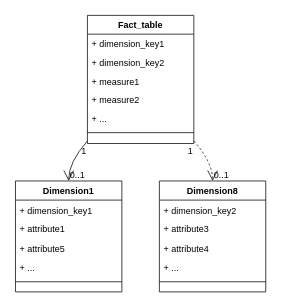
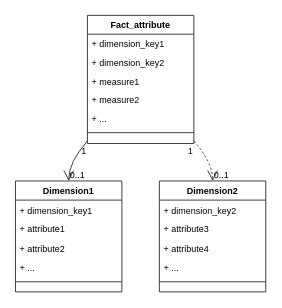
(140, 26) -> (140, 26)
(212, 191) -> (212, 191)
(47, 249) -> (47, 249)
